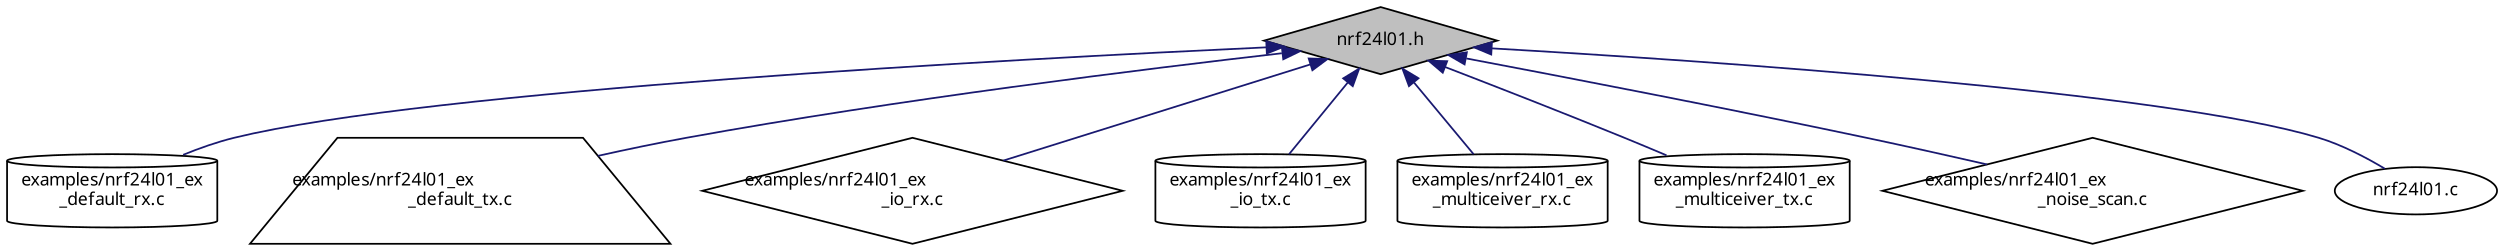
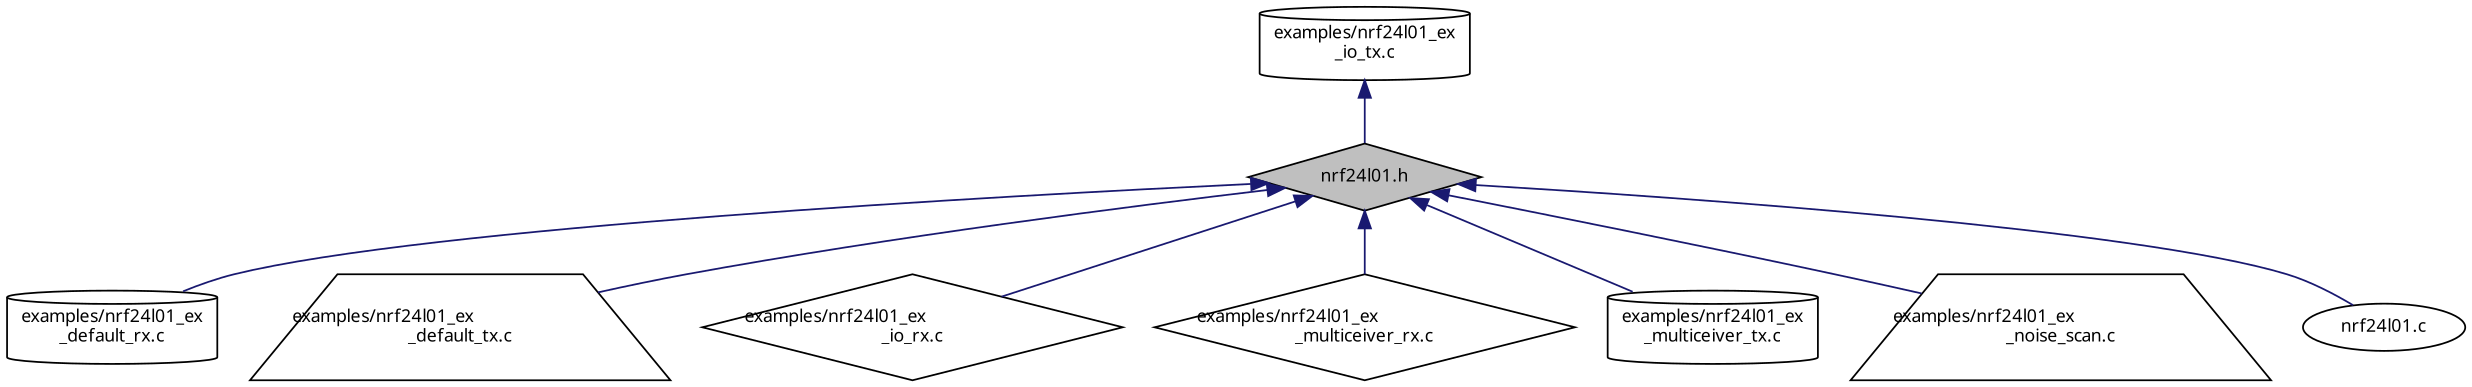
(1318, 118) -> (1365, 121)
(1503, 191) -> (1365, 327)
(2093, 191) -> (2061, 327)
